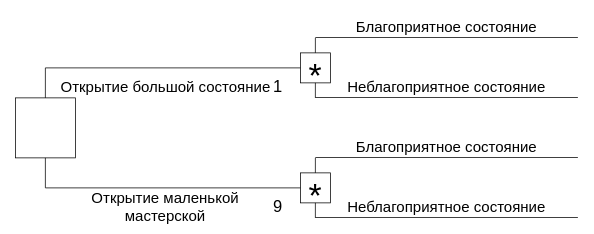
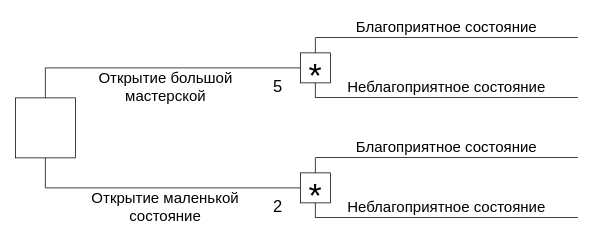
(166, 87) -> (166, 87)
(278, 87) -> (278, 87)
(165, 207) -> (165, 207)
(278, 207) -> (278, 207)
